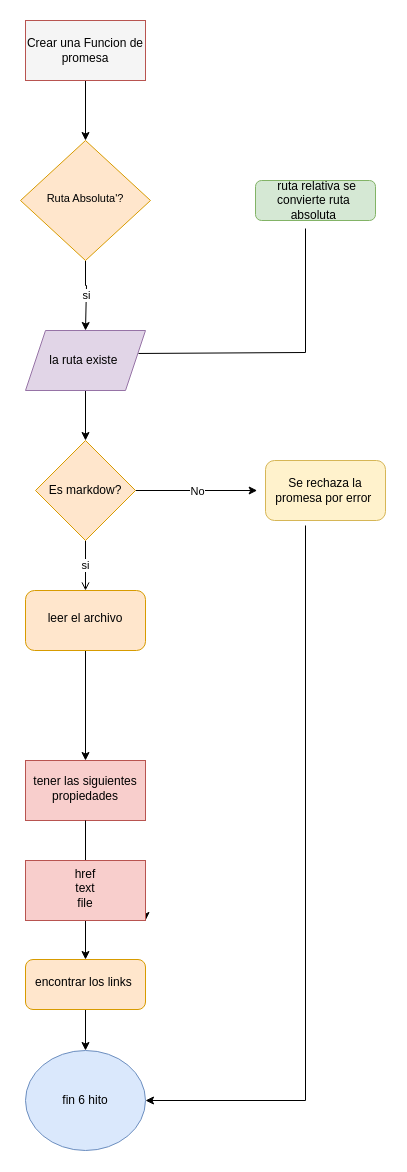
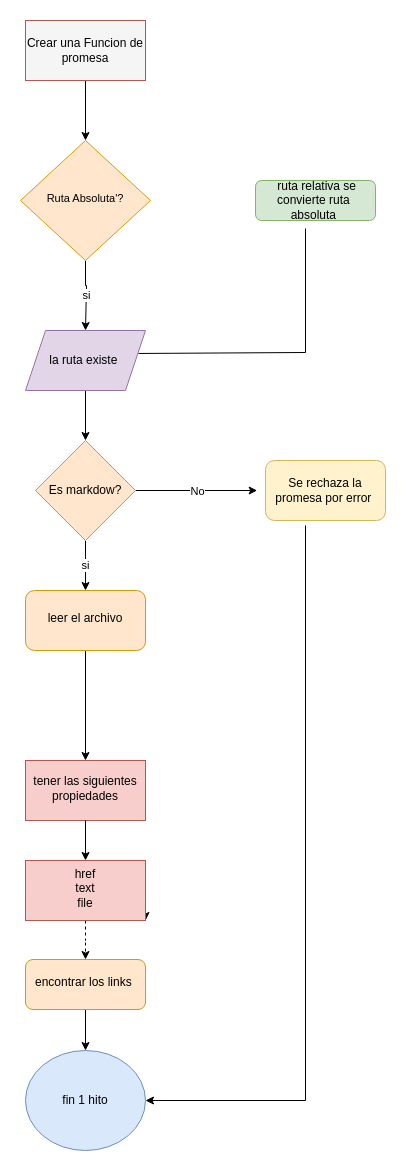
(86, 583) -> (86, 582)
(86, 854) -> (86, 852)
(86, 938) -> (86, 938)
(86, 1101) -> (86, 1101)
